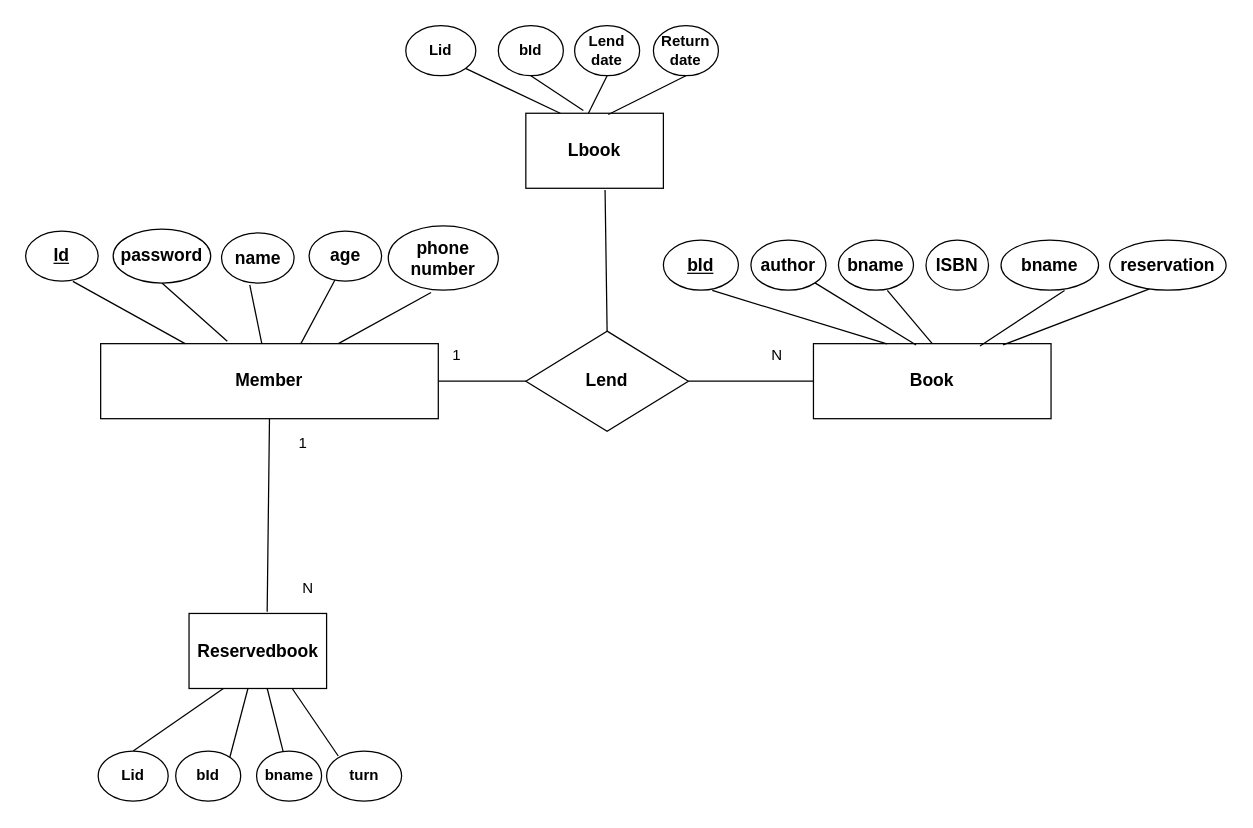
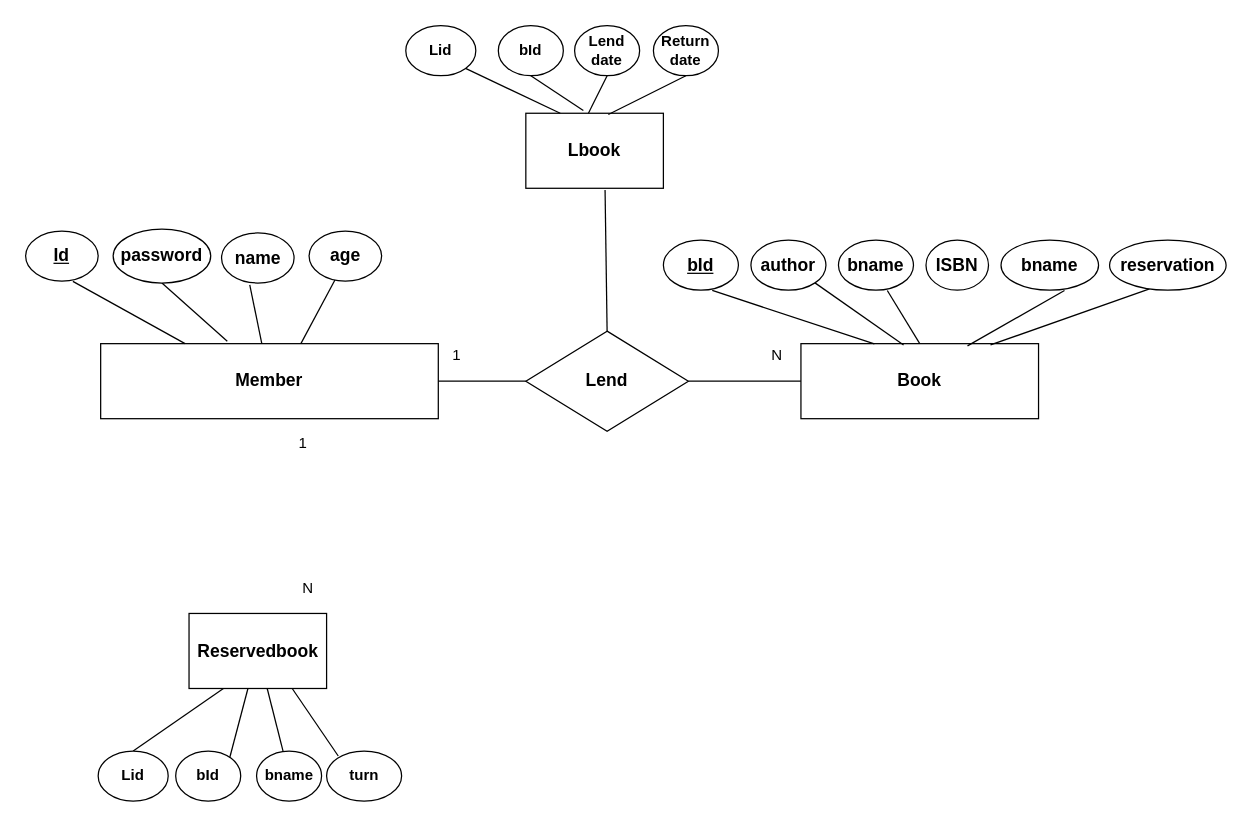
(443, 258) -> none
(384, 318) -> none
(932, 381) -> (919, 381)
(268, 515) -> none
